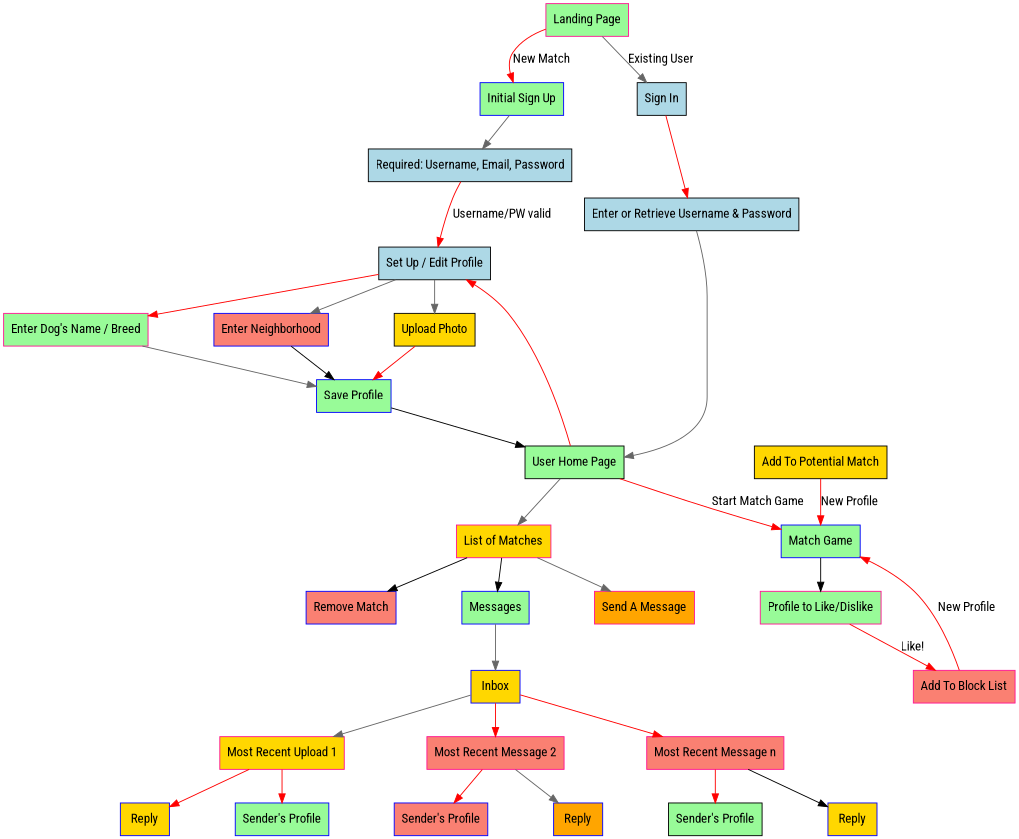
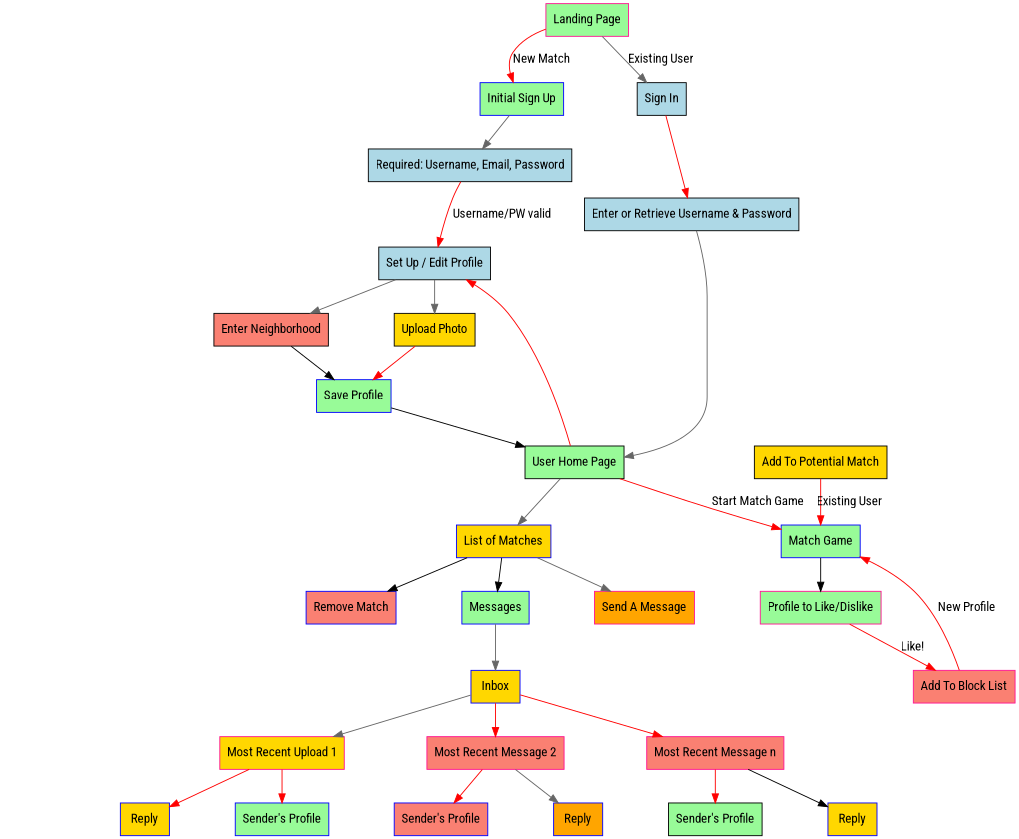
(76, 330) -> none
(271, 330) -> (271, 330)
(850, 502) -> (850, 502)
(504, 541) -> (504, 541)
